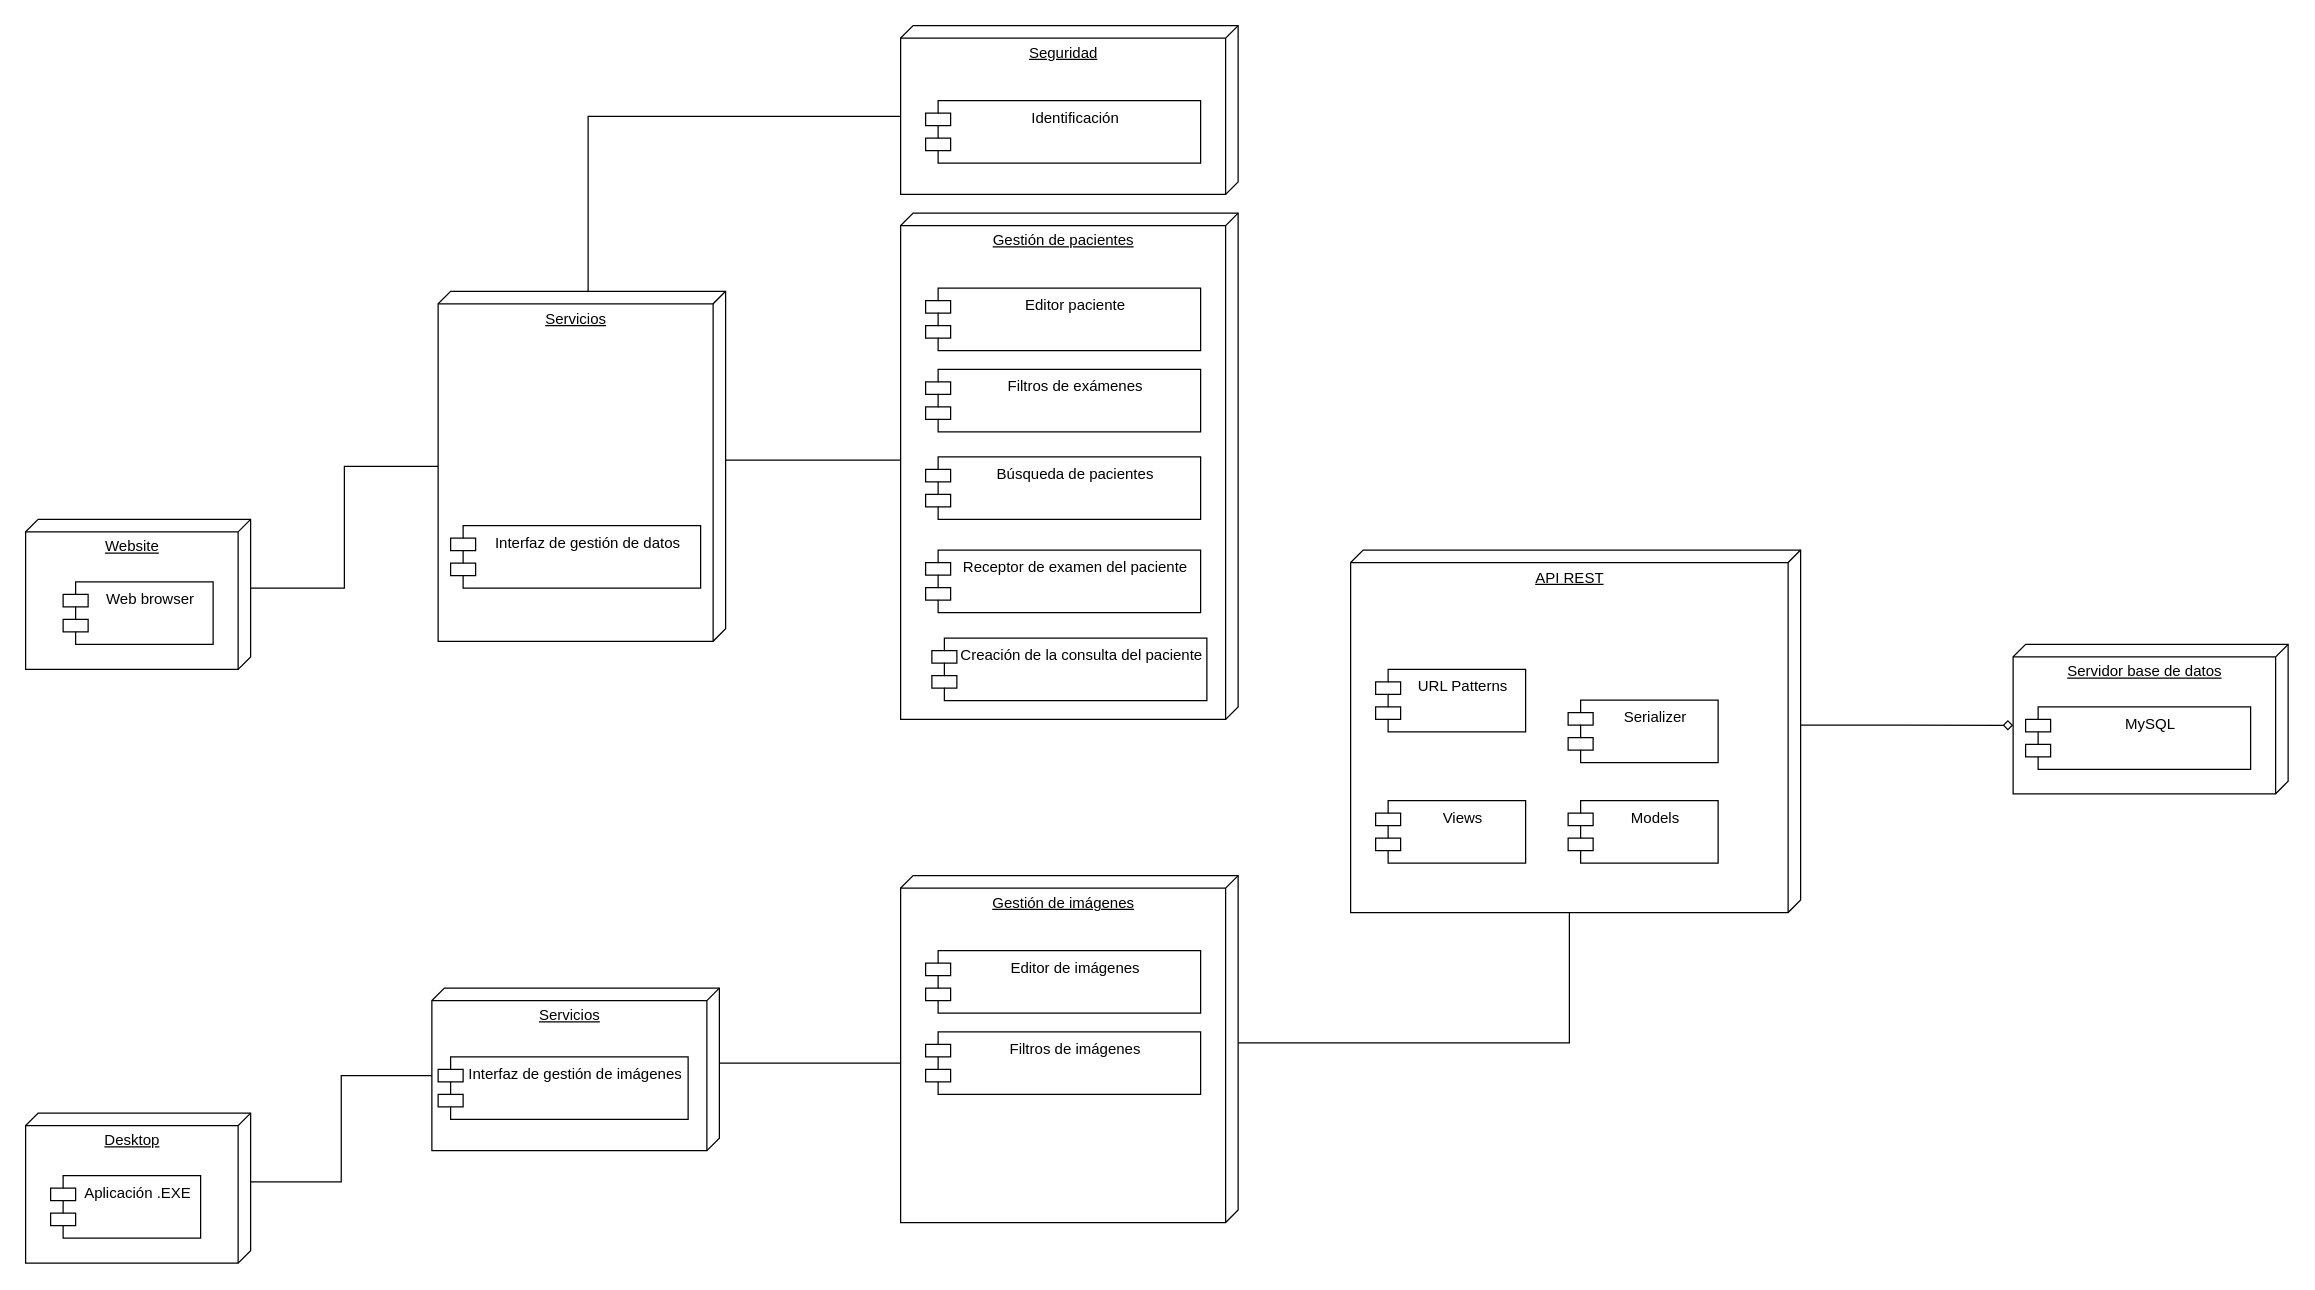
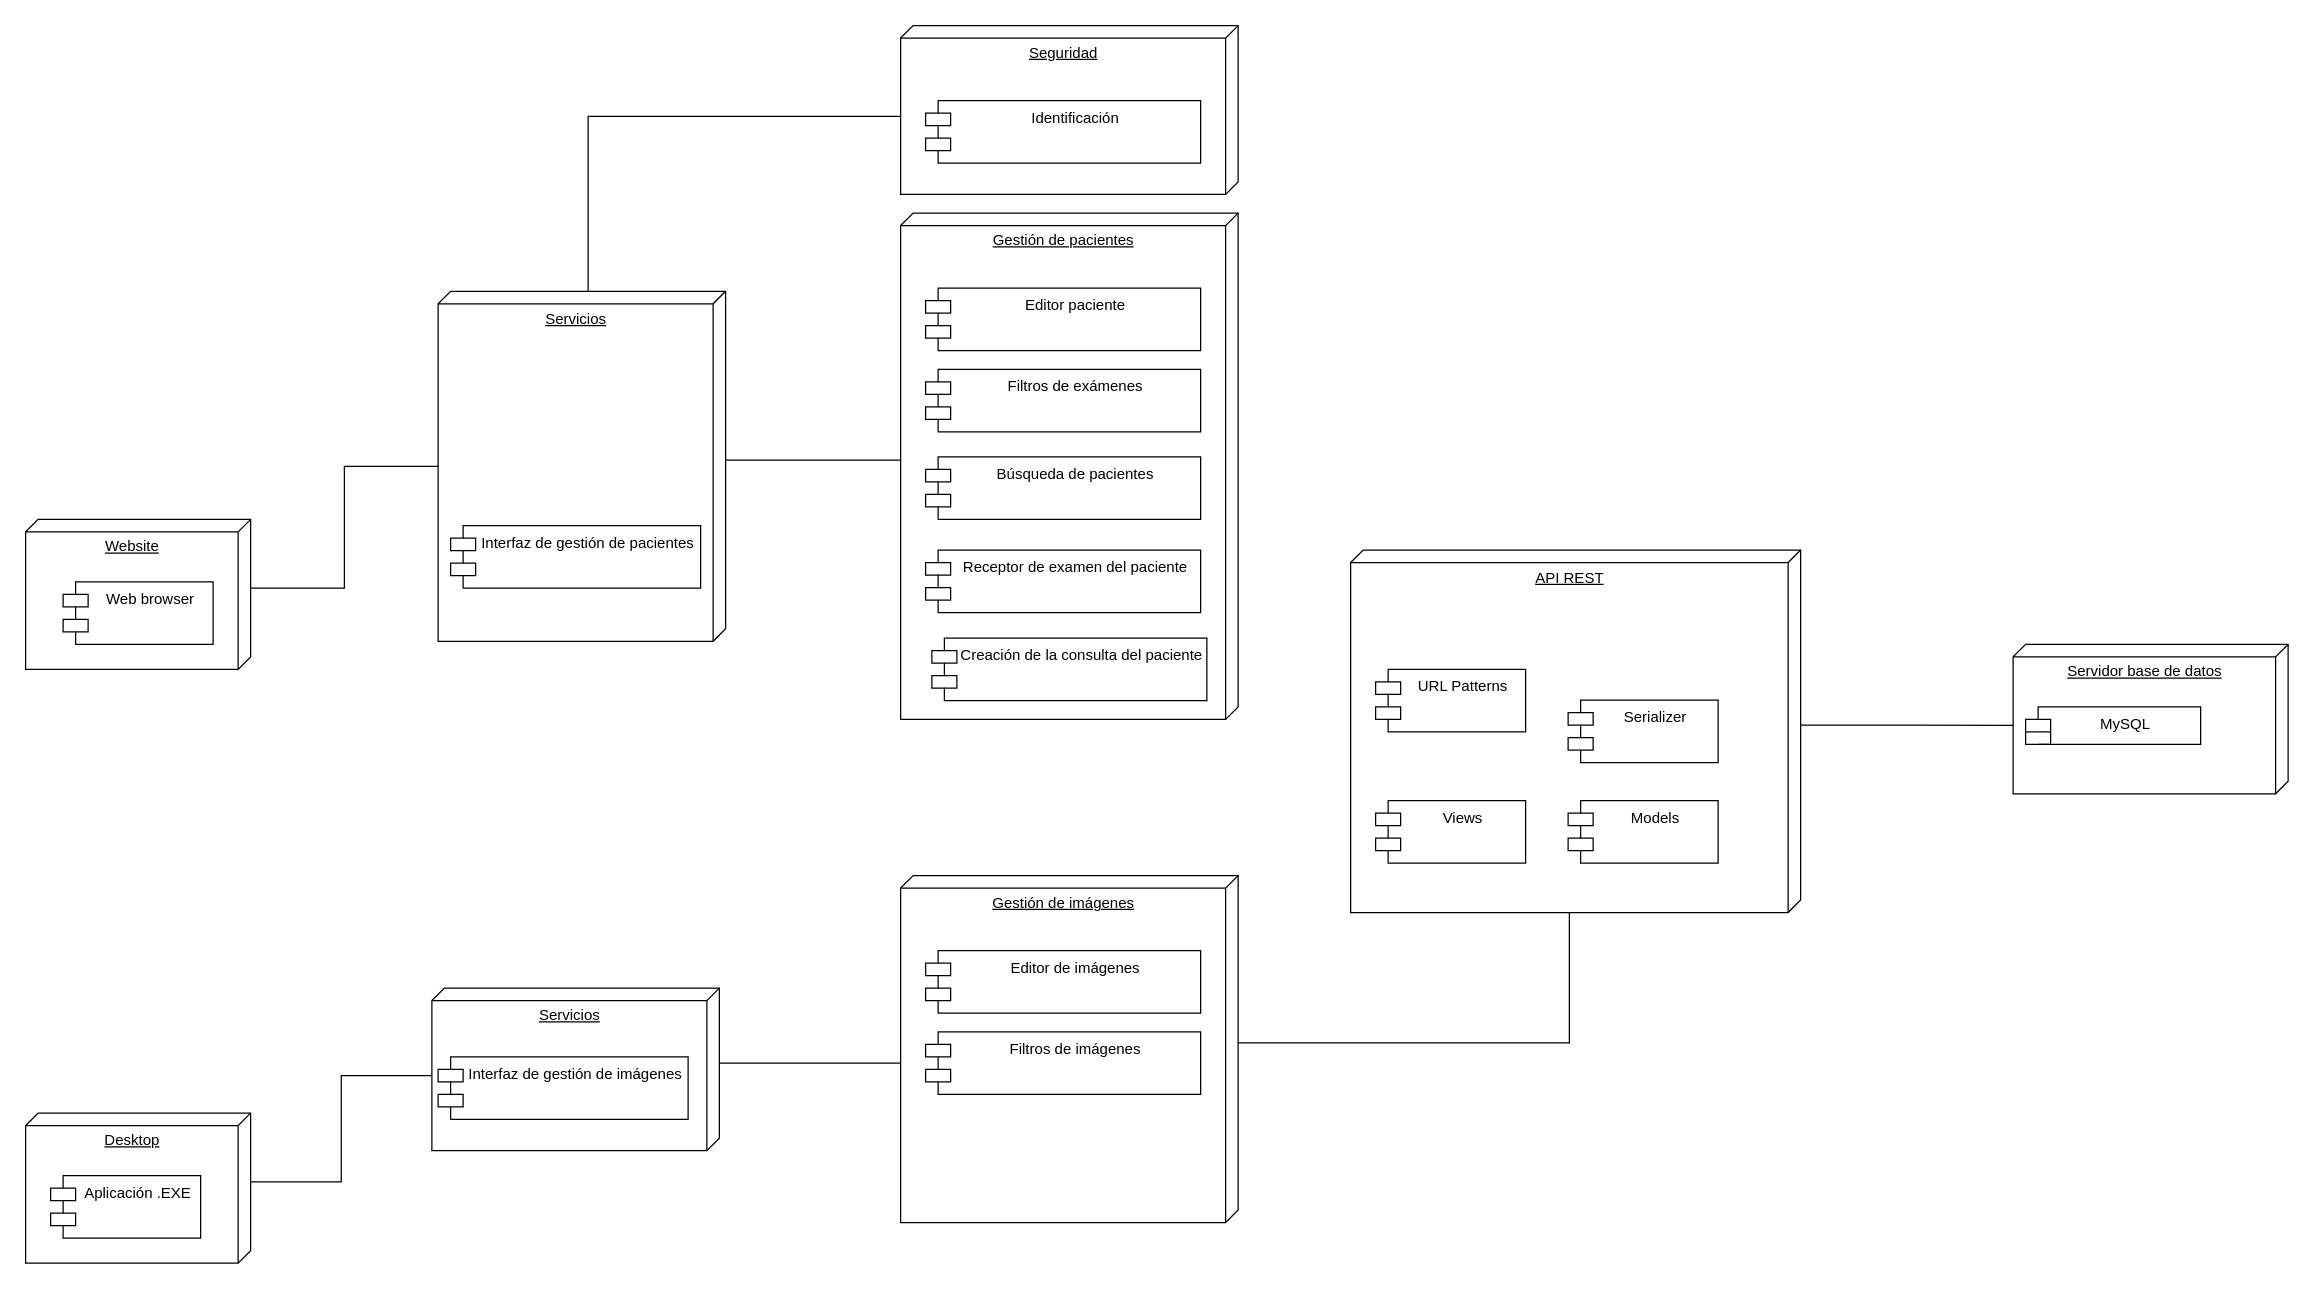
(588, 543) -> (588, 543)
(2002, 725) -> (2007, 725)
(2138, 738) -> (2113, 726)
